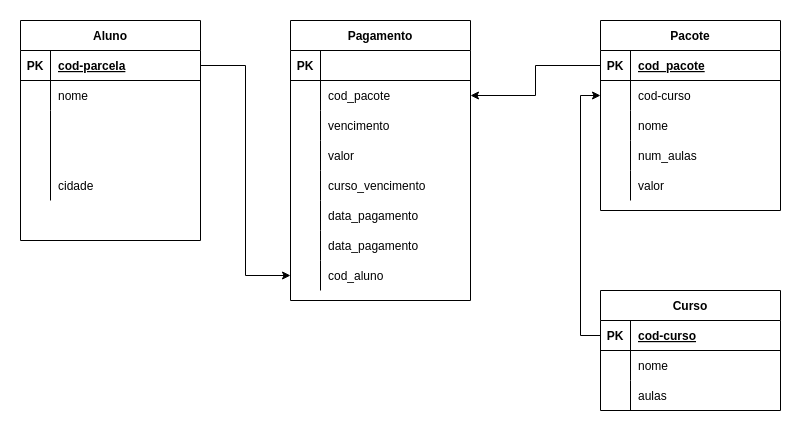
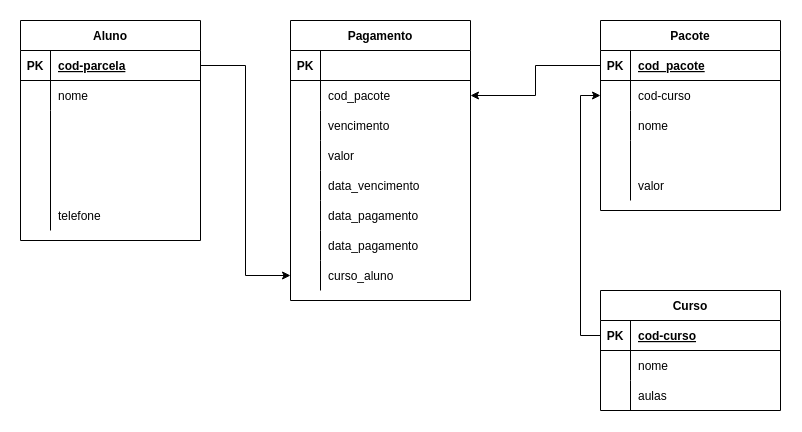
(706, 156) -> none
(126, 186) -> none
(380, 186) -> (377, 186)
none -> (126, 216)
(357, 276) -> (363, 276)
